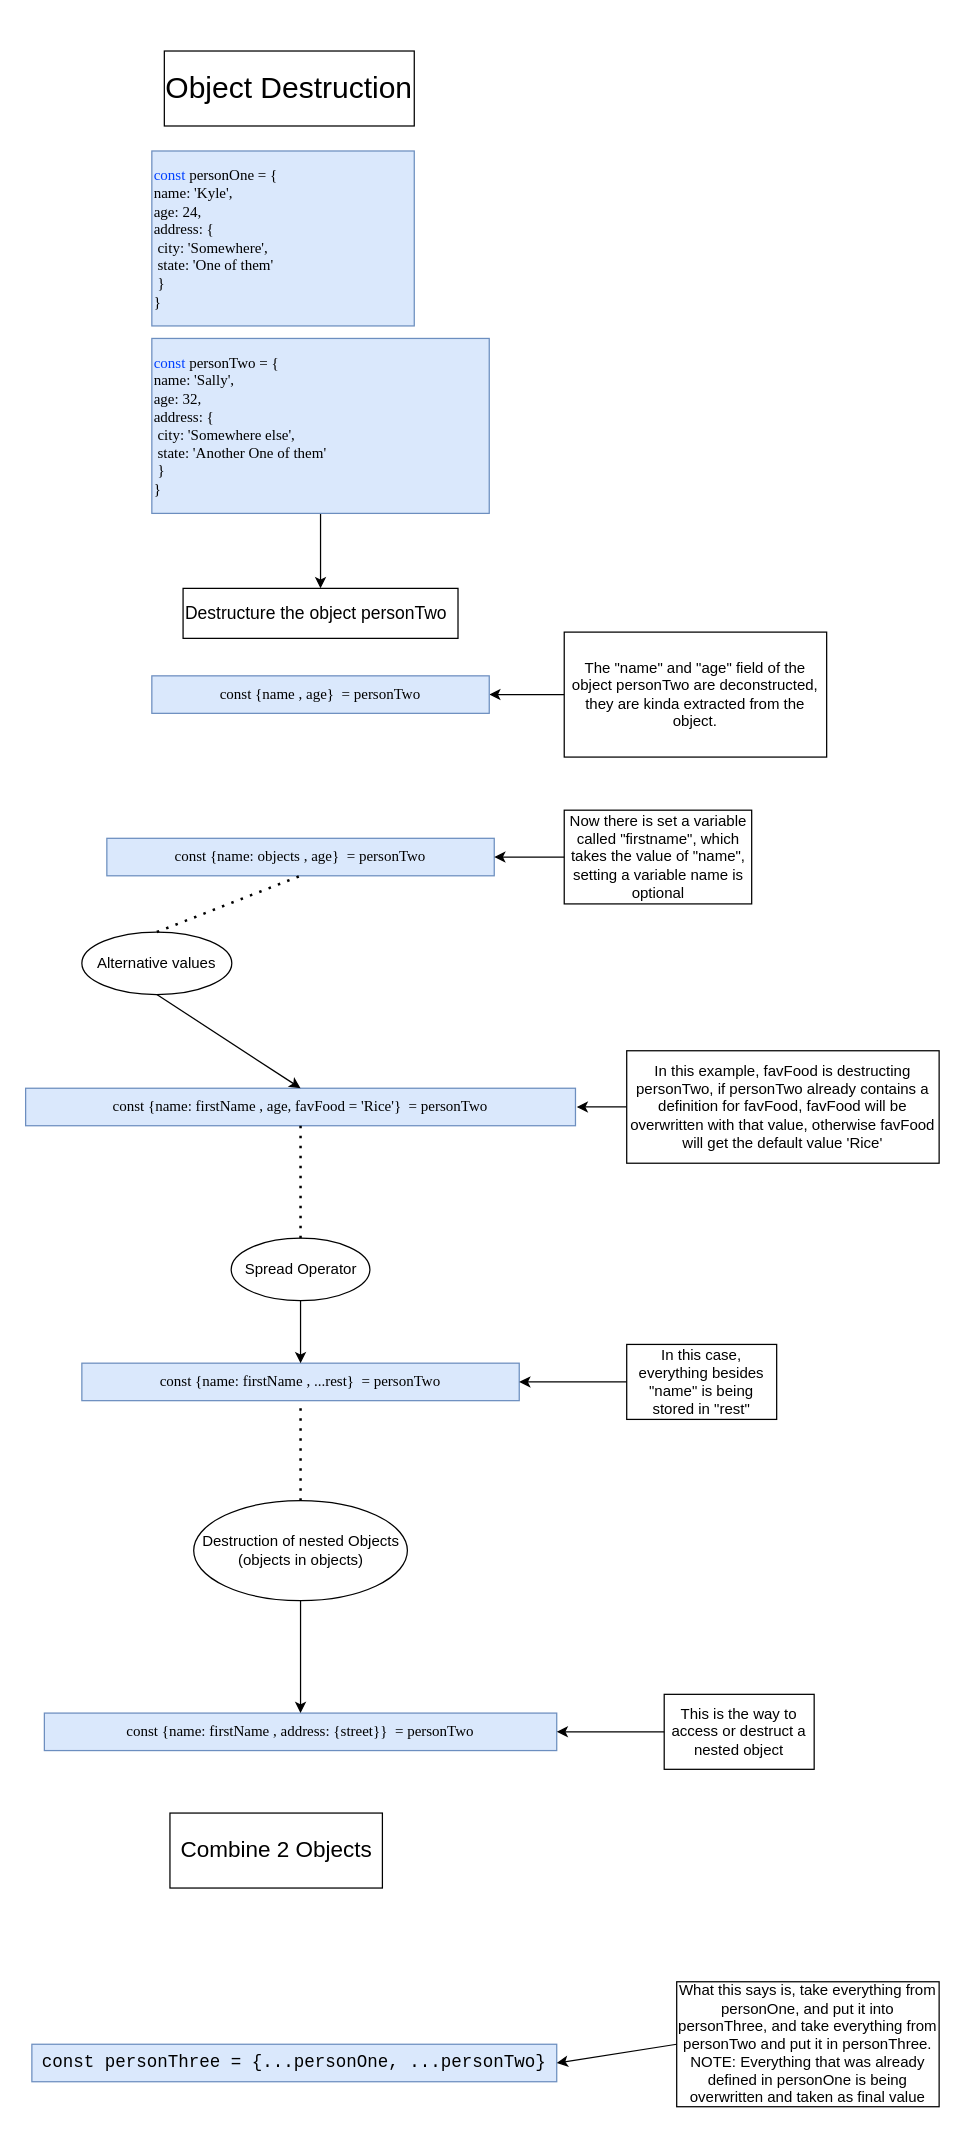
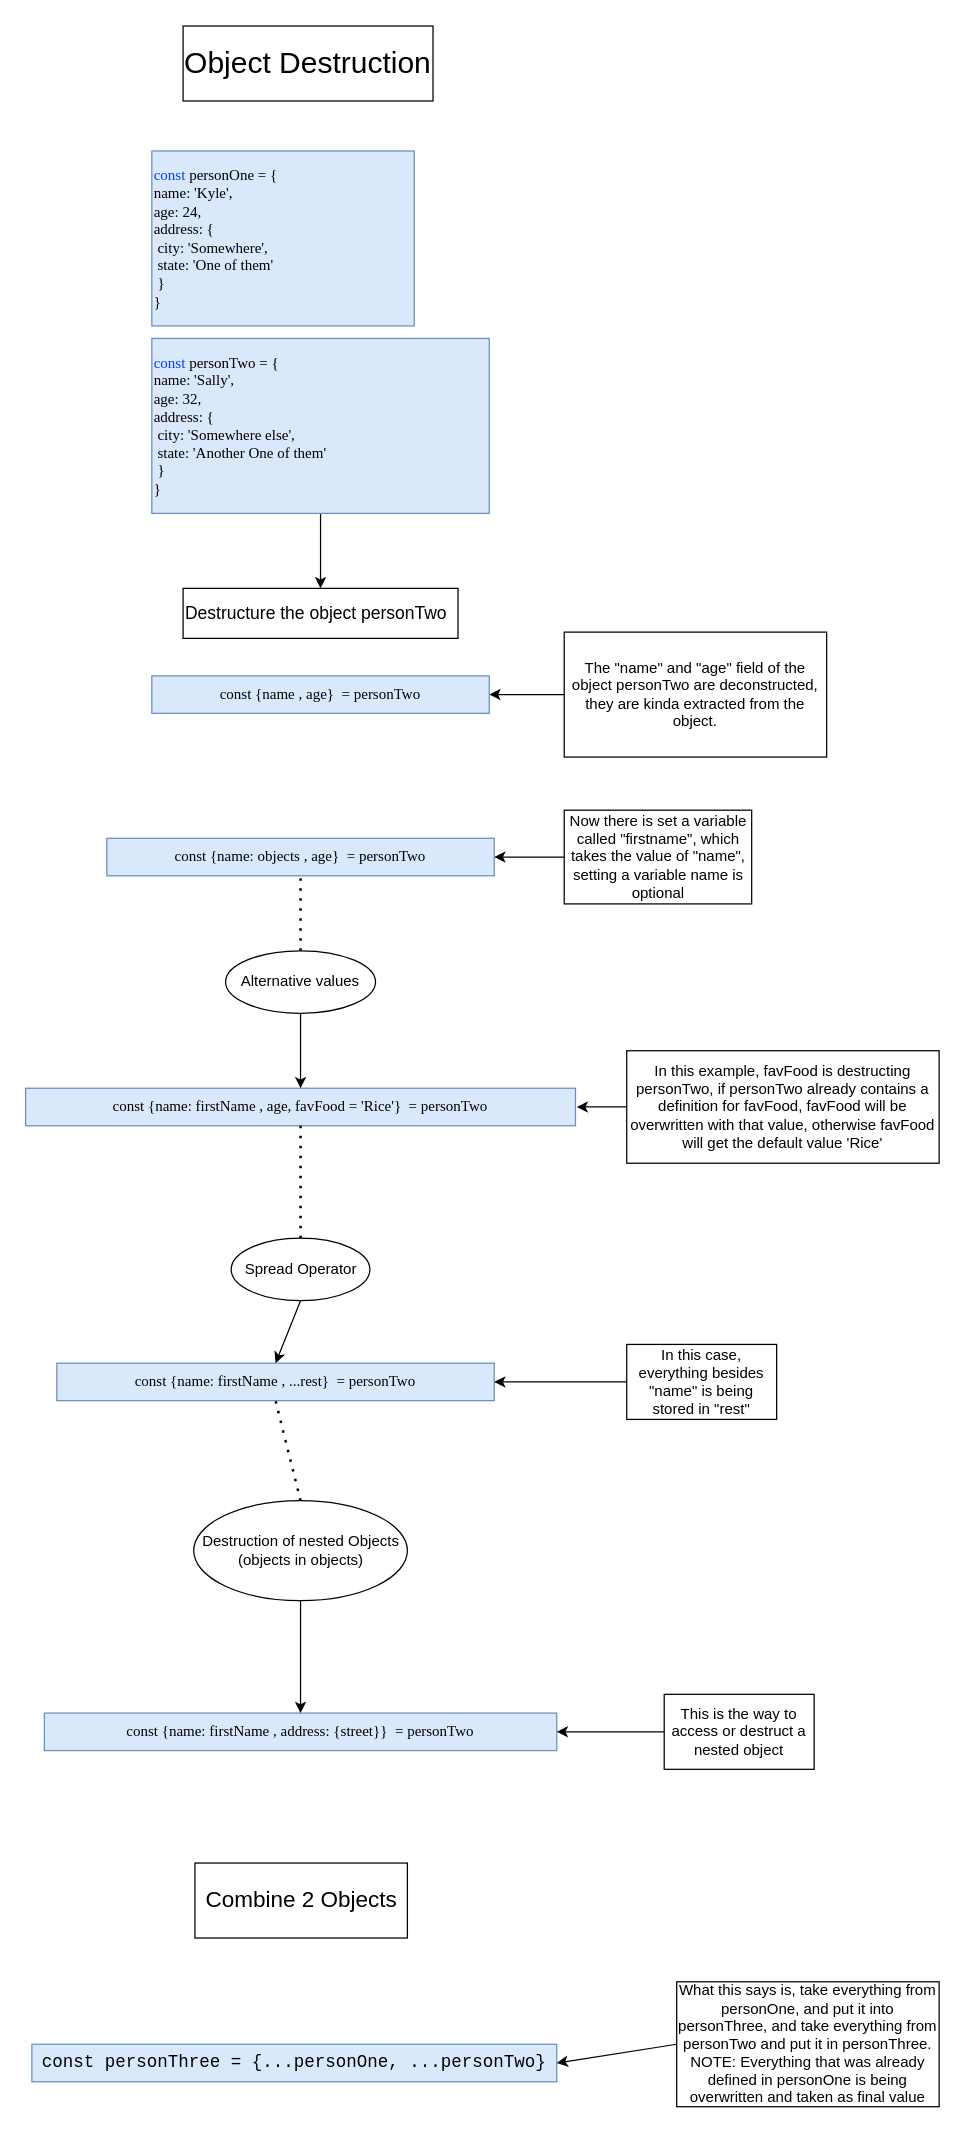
(289, 88) -> (308, 63)
(157, 963) -> (301, 982)
(301, 1382) -> (276, 1382)
(276, 1851) -> (301, 1901)
